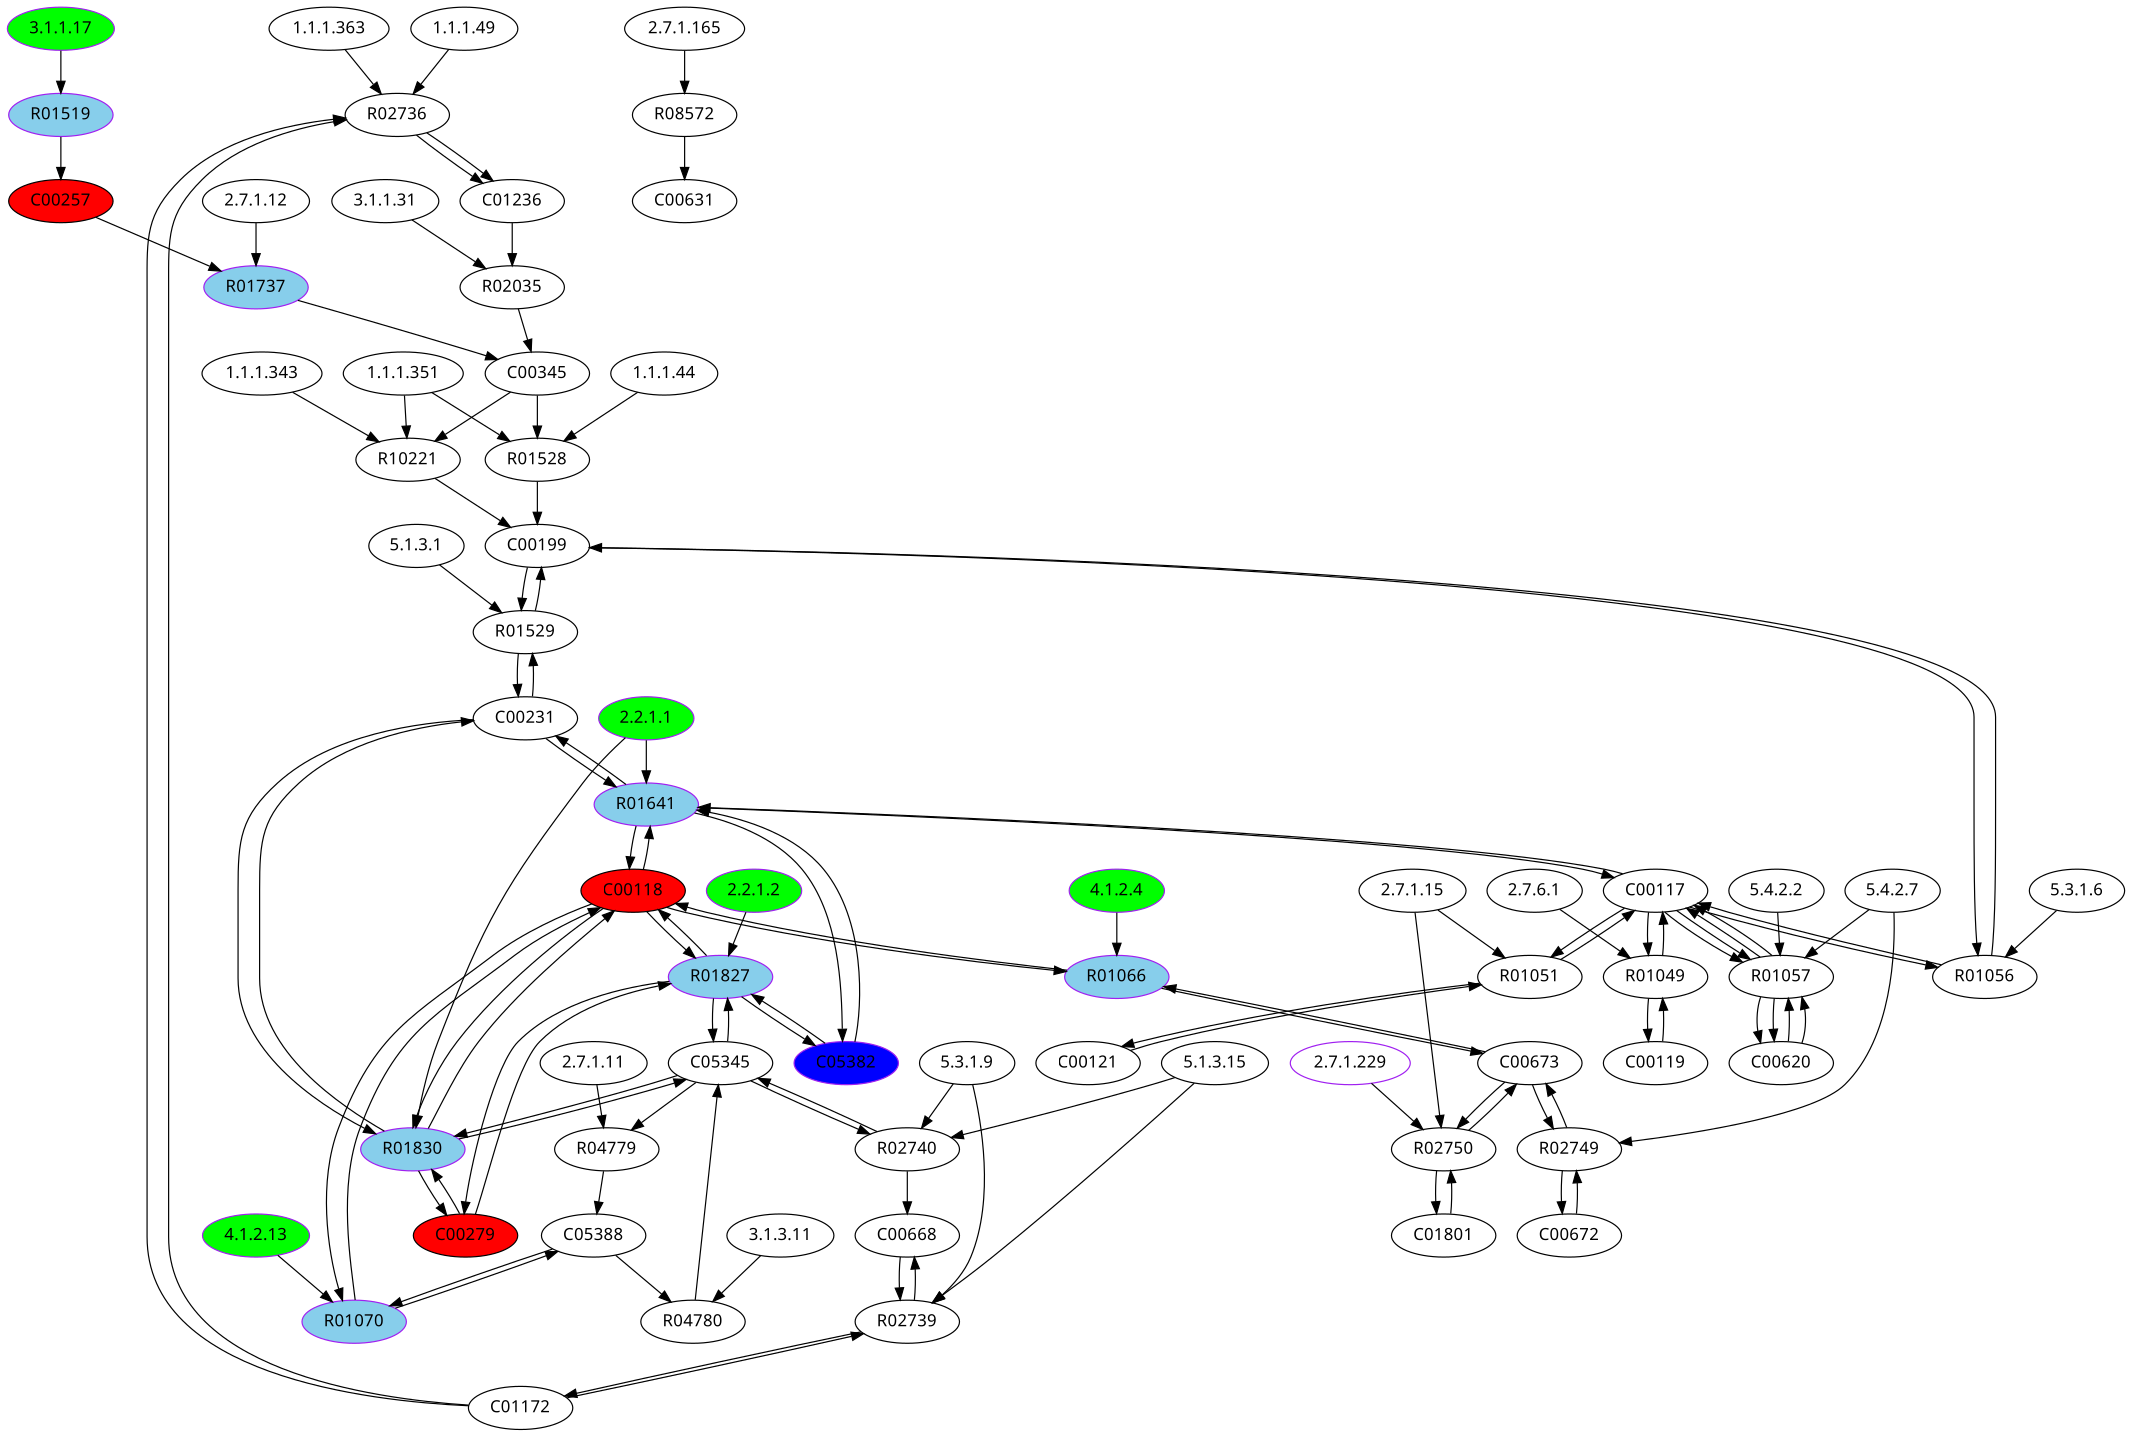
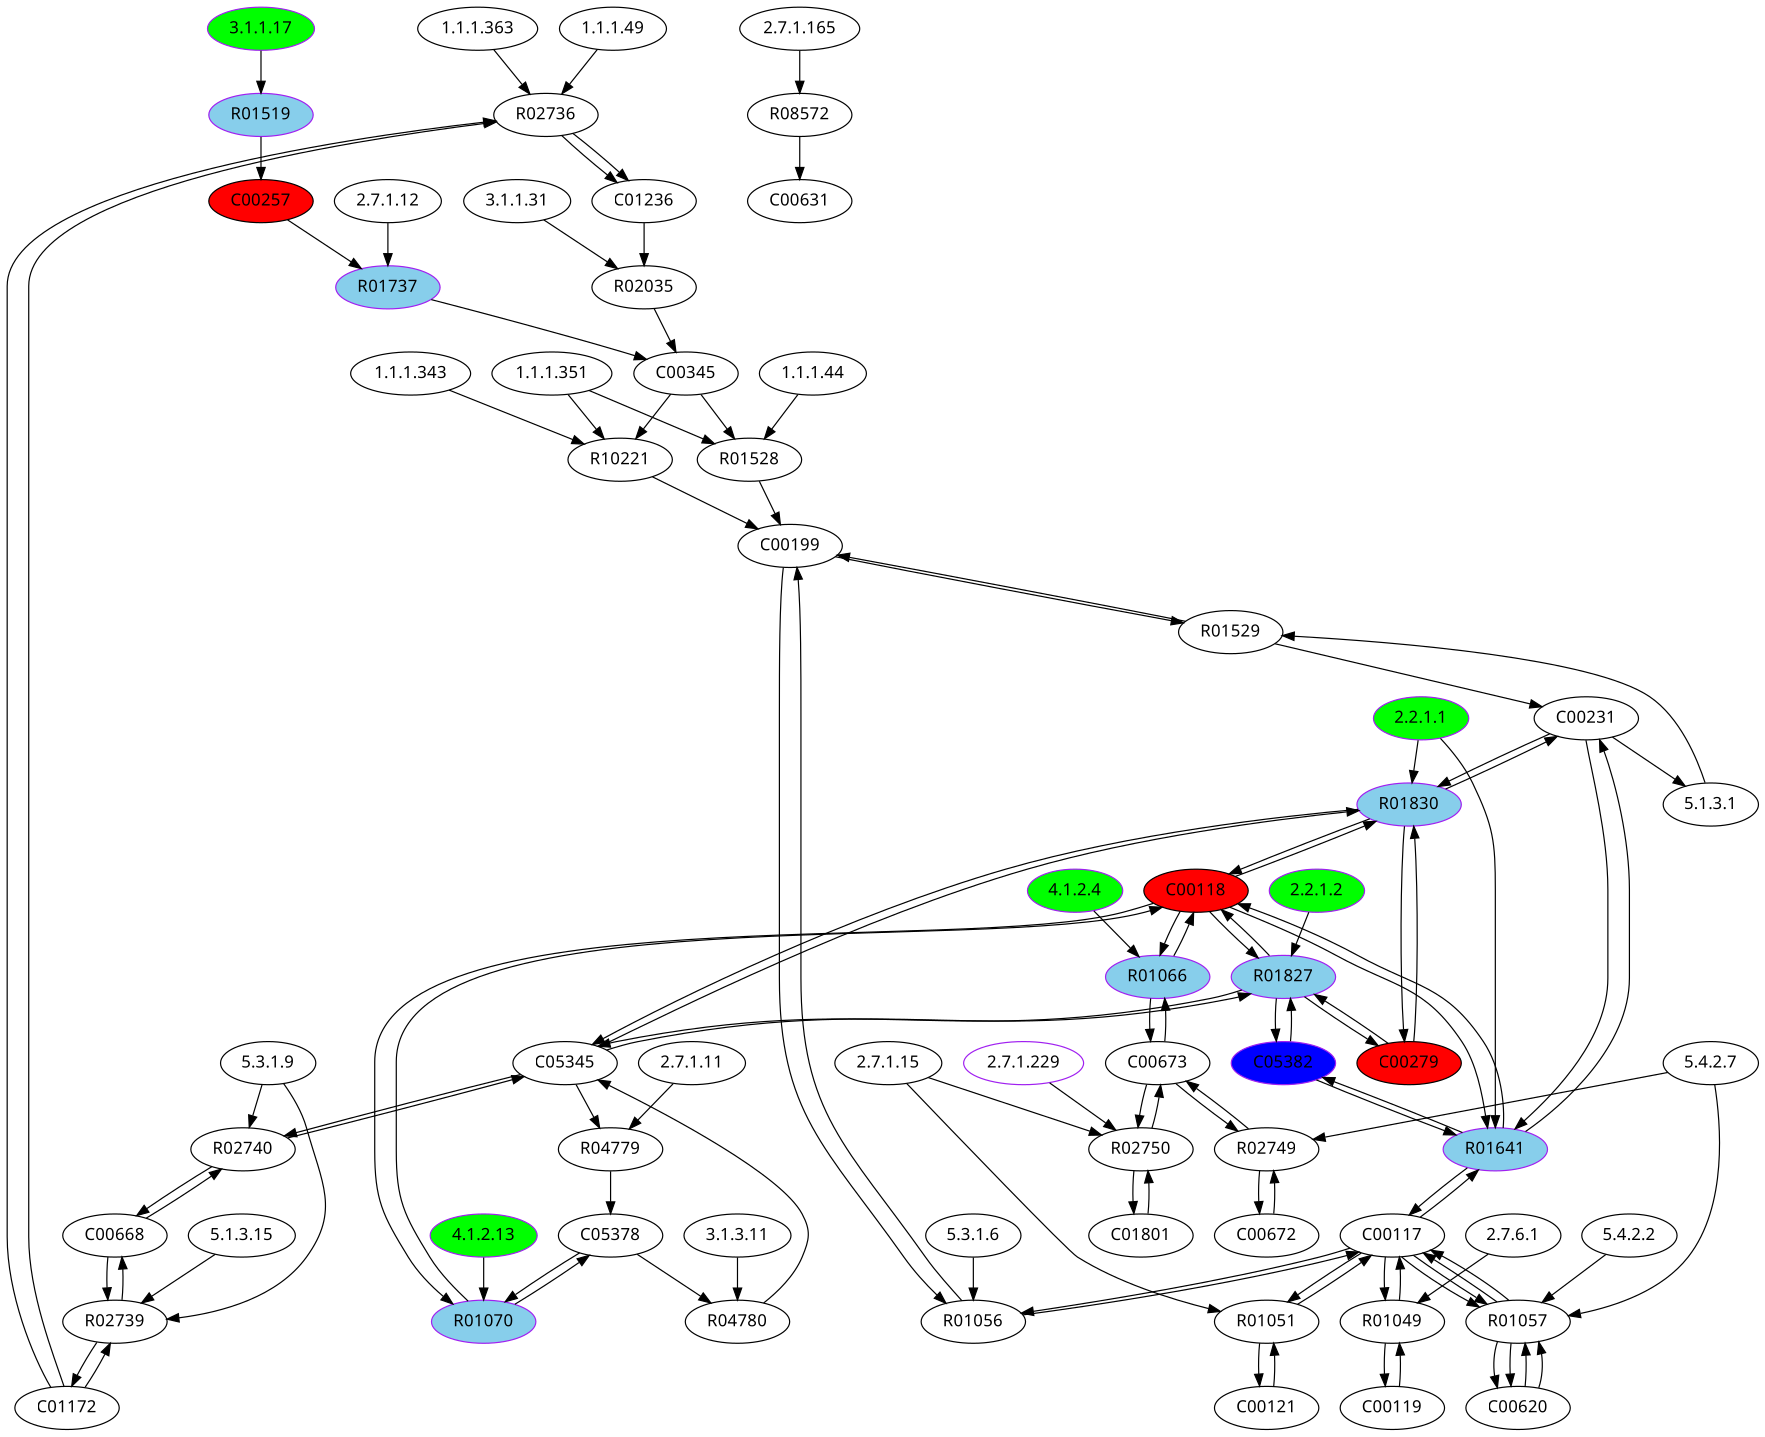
(533, 681) -> (1644, 758)
(1069, 1107) -> (179, 1197)
(594, 1236) -> (611, 1236)
